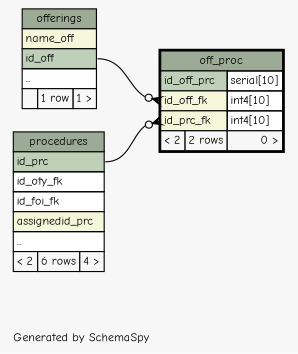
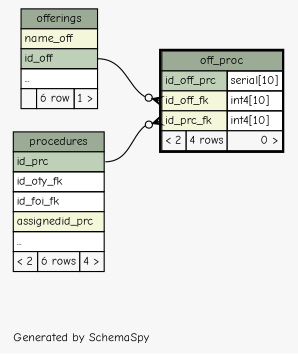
(55, 98) -> (55, 98)
(206, 140) -> (207, 140)
